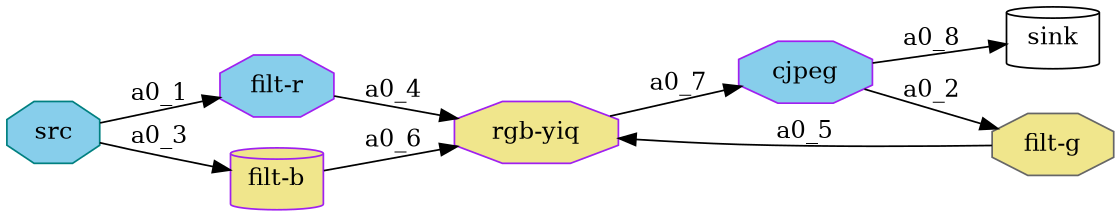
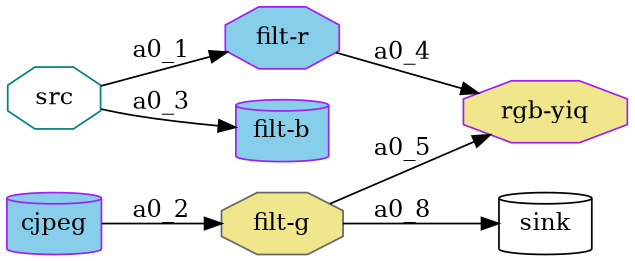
(931, 55) -> (412, 224)
(806, 72) -> (54, 224)
(667, 103) -> none
(53, 132) -> (54, 98)
(382, 160) -> none
(277, 179) -> (282, 131)
